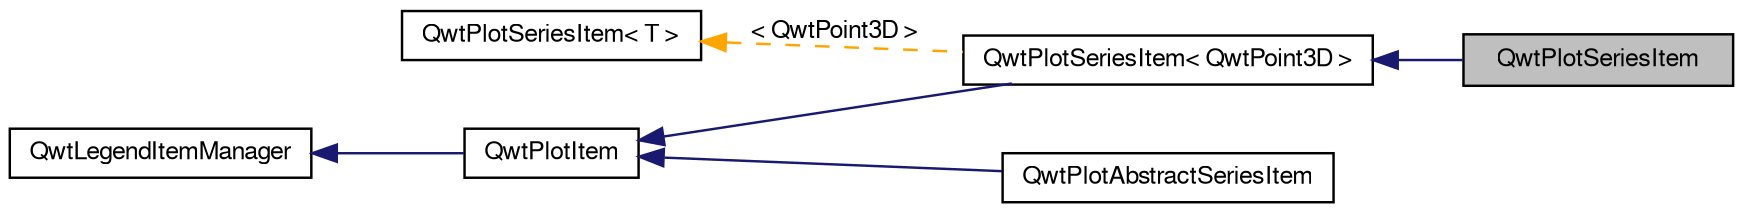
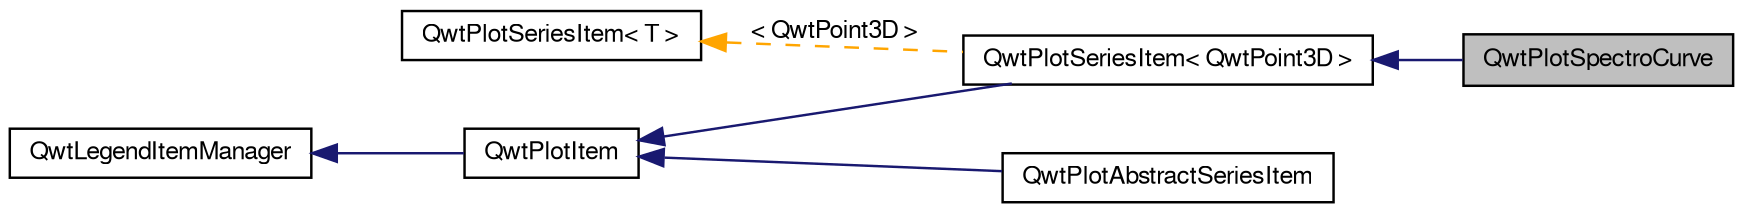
(1598, 60) -> (1598, 60)
